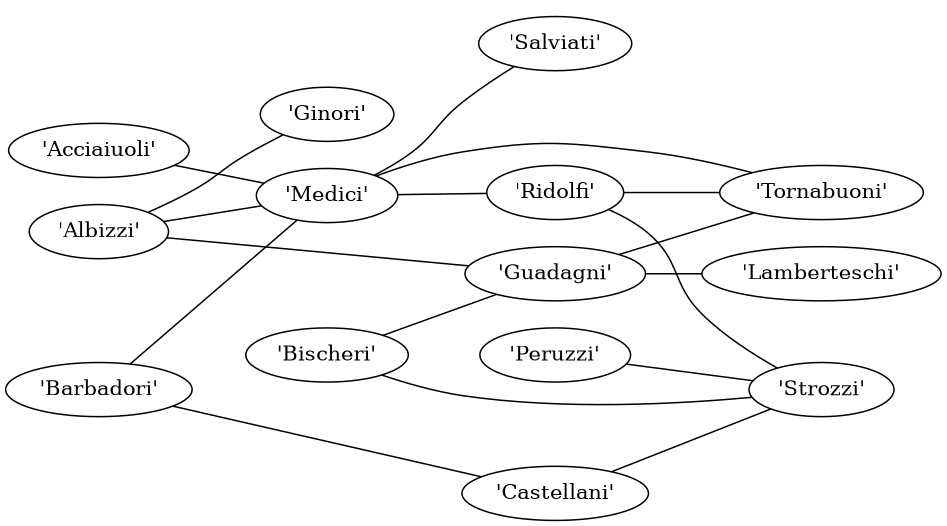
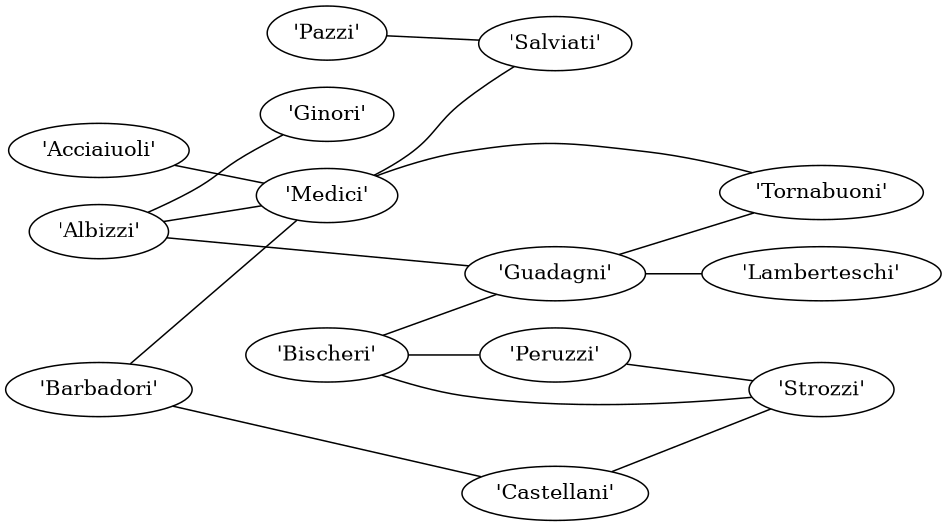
none -> (327, 33)
(555, 193) -> none
none -> (444, 355)
